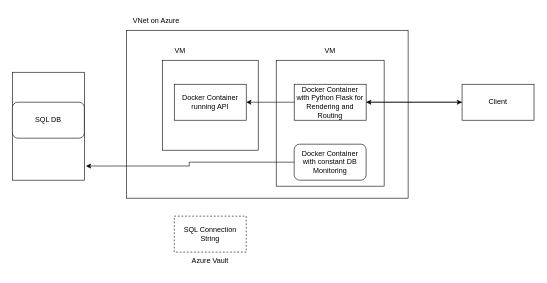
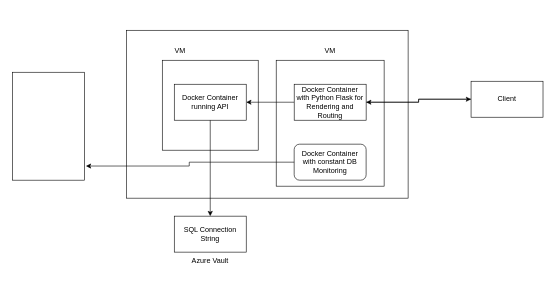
(156, 21) -> none
(498, 102) -> (507, 99)
(48, 120) -> none
none -> (210, 210)
(210, 234) -> (210, 234)
